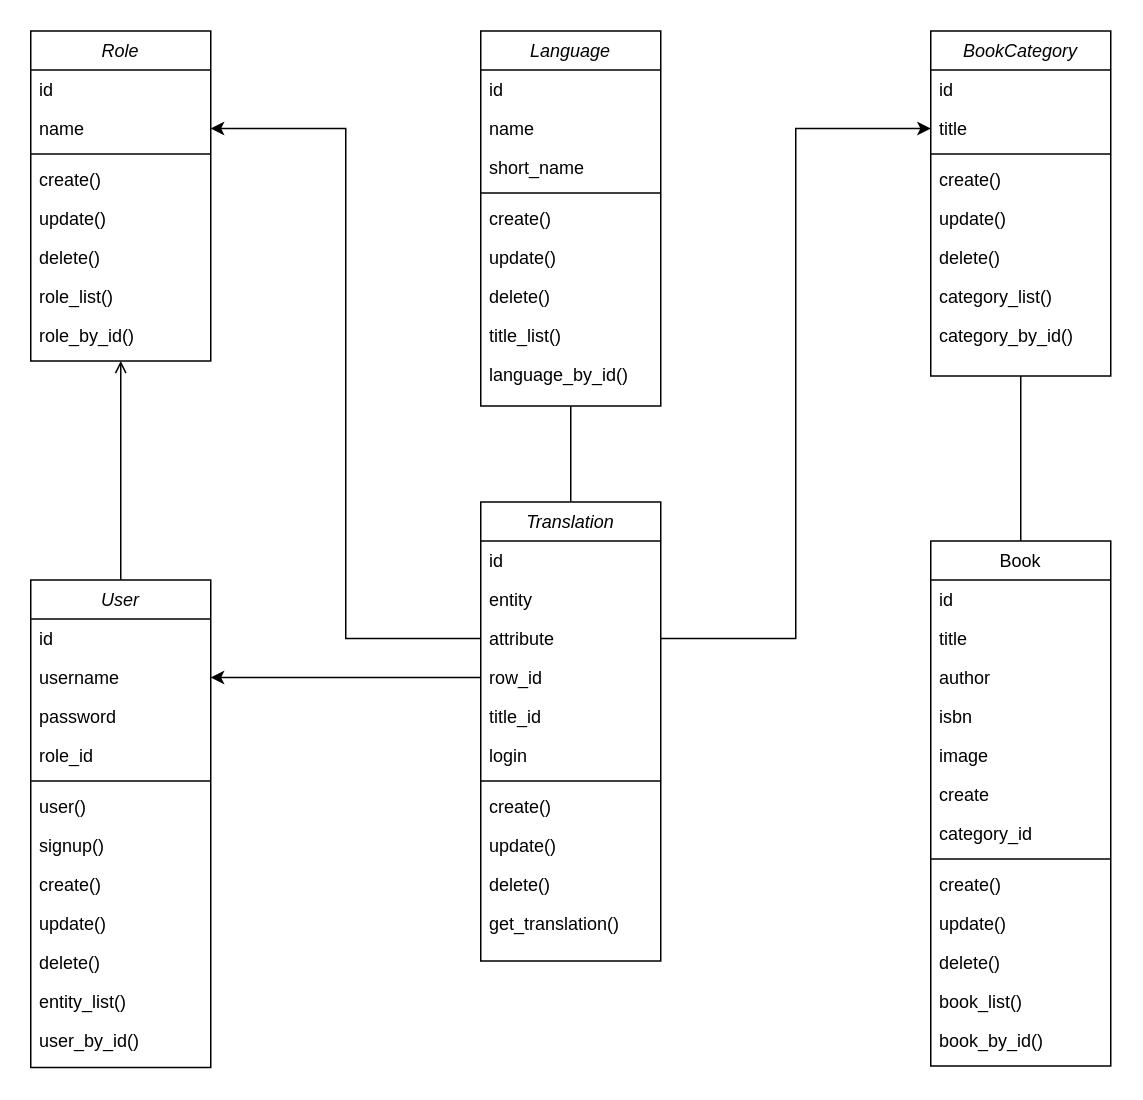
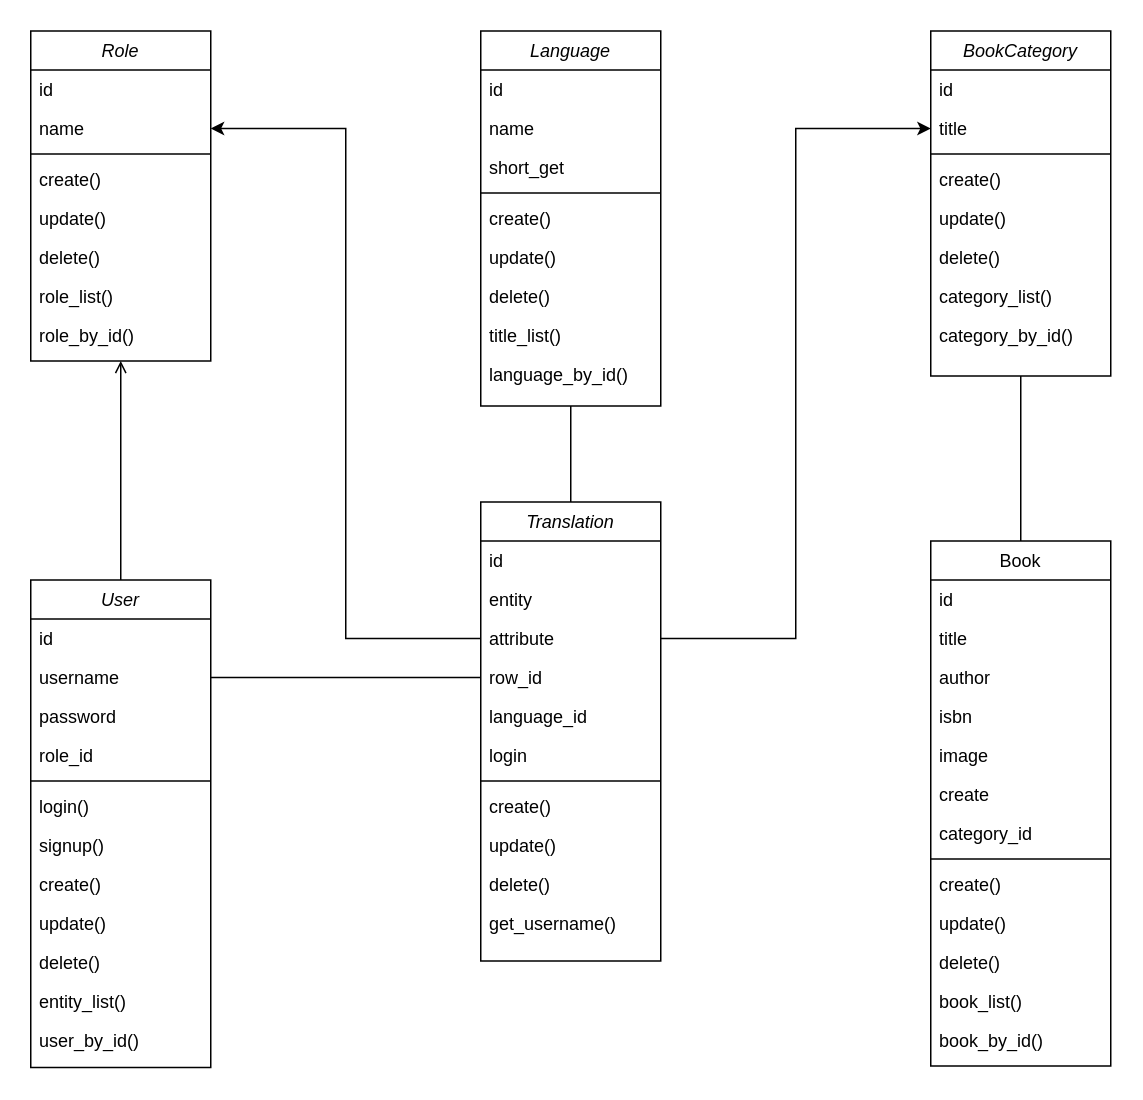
(539, 168) -> (534, 168)
(222, 677) -> (218, 677)
(522, 717) -> (540, 717)
(69, 807) -> (70, 807)
(570, 924) -> (560, 924)
